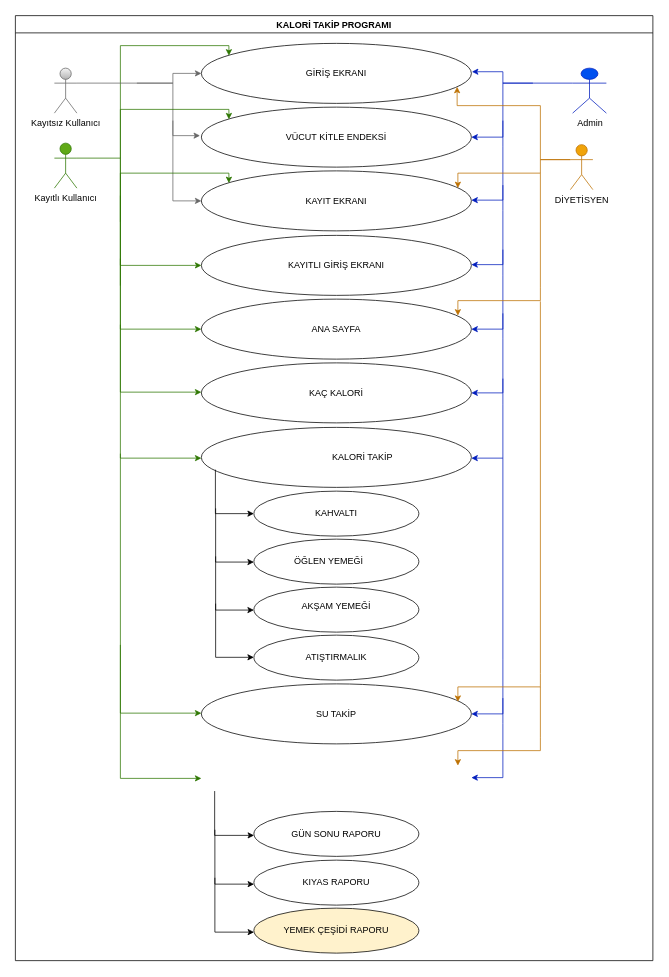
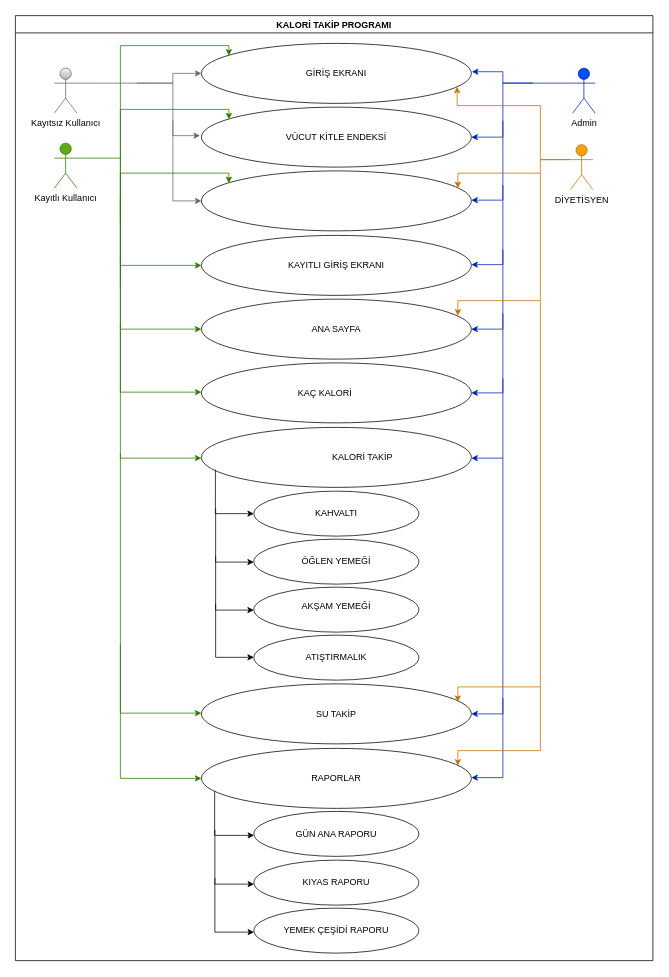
(590, 90) -> (584, 90)
(336, 201) -> none
(336, 393) -> (325, 393)
(329, 561) -> (336, 561)
none -> (336, 778)
(336, 834) -> (336, 834)
(336, 930) -> (336, 930)
